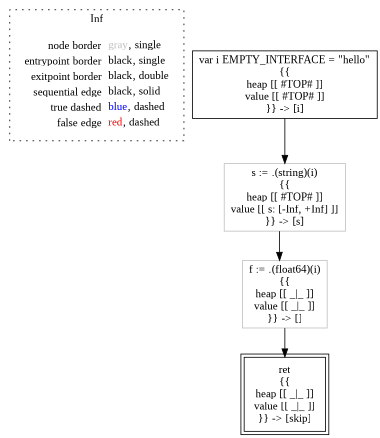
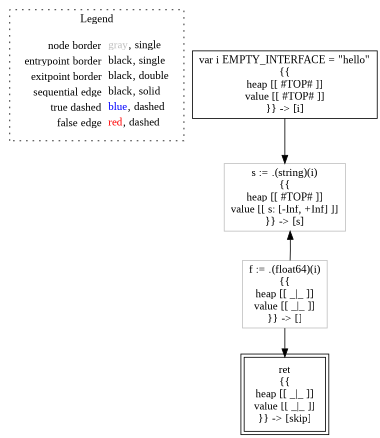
(97, 19) -> (97, 19)
(279, 242) -> (290, 250)
